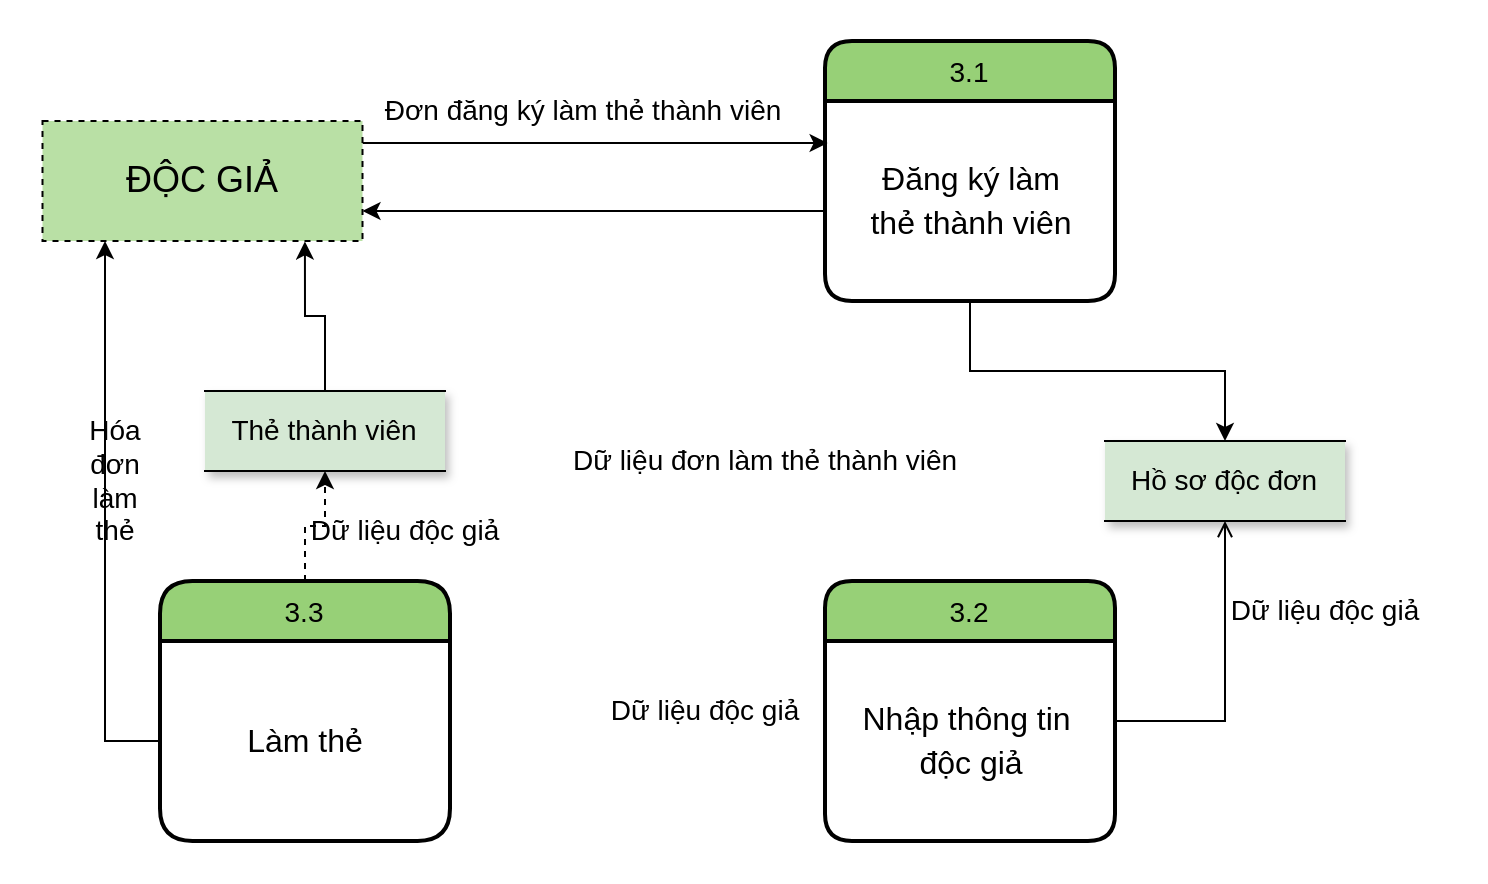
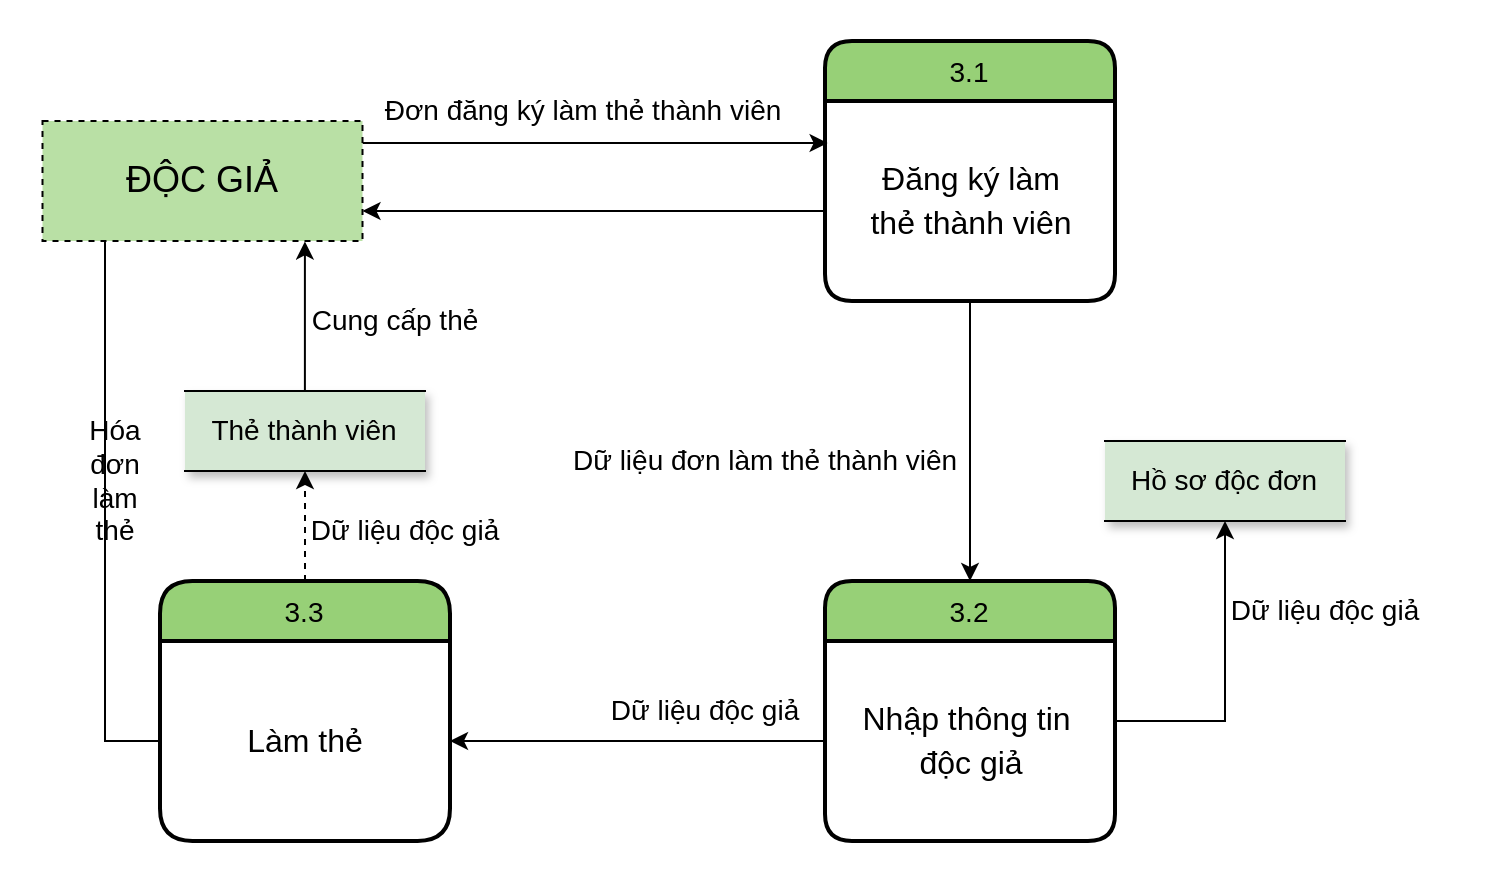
(105, 256) -> (105, 250)
none -> (395, 321)
(1124, 371) -> (970, 468)
(325, 431) -> (305, 431)
(1225, 532) -> (1225, 536)
none -> (643, 741)
